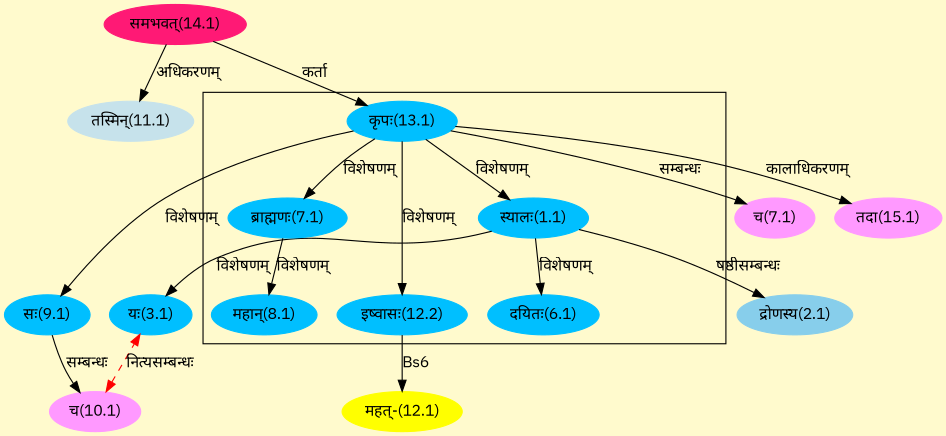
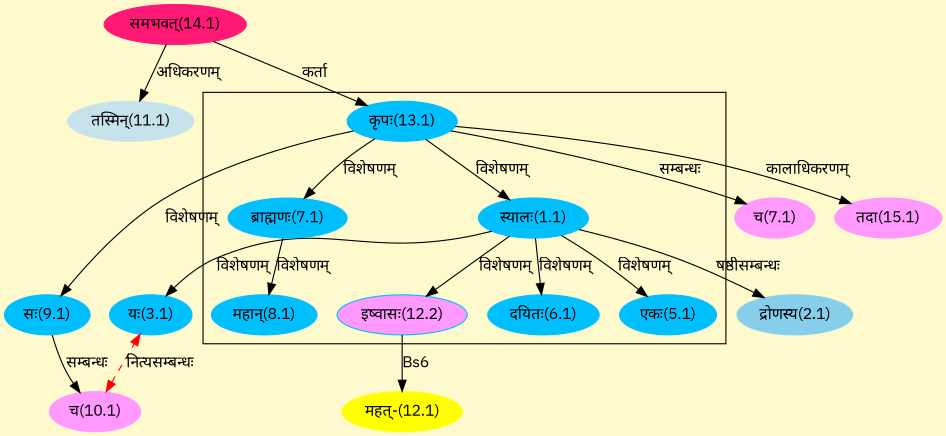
(402, 212) -> (473, 263)
(402, 315) -> (402, 315)
none -> (668, 315)
